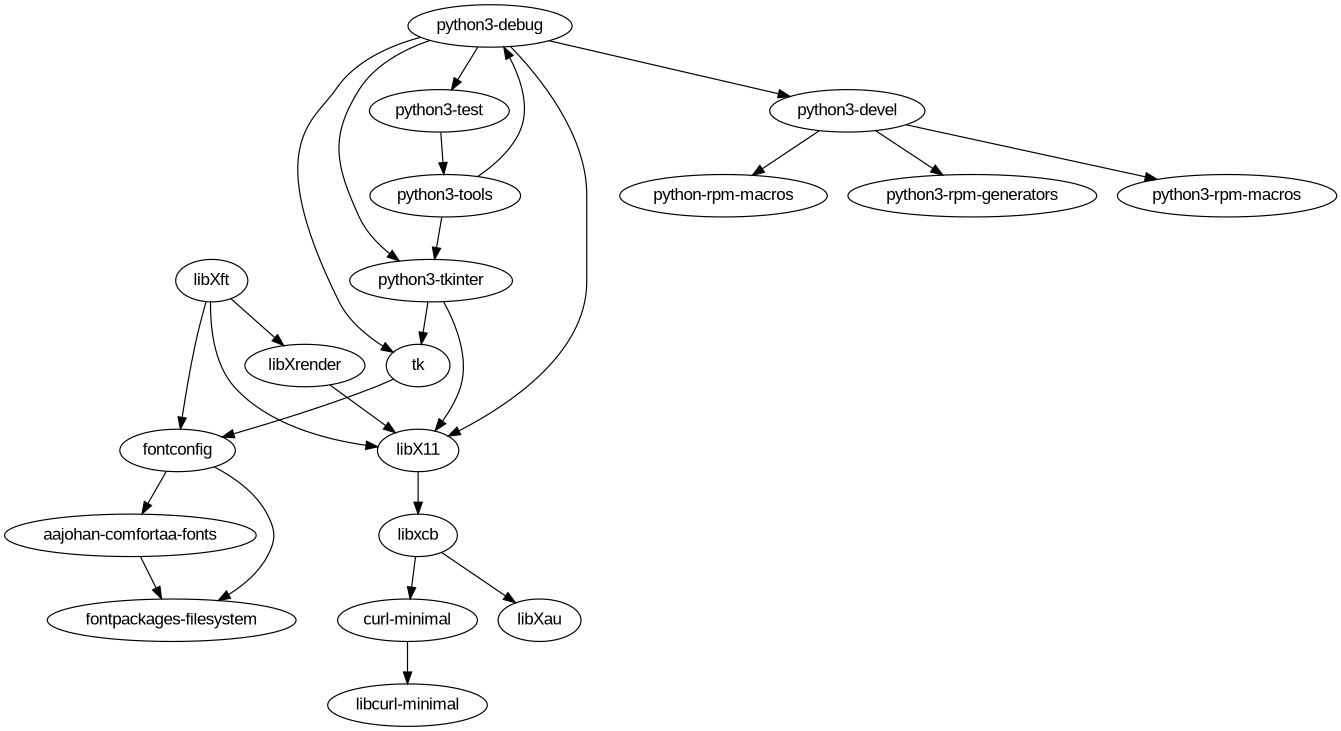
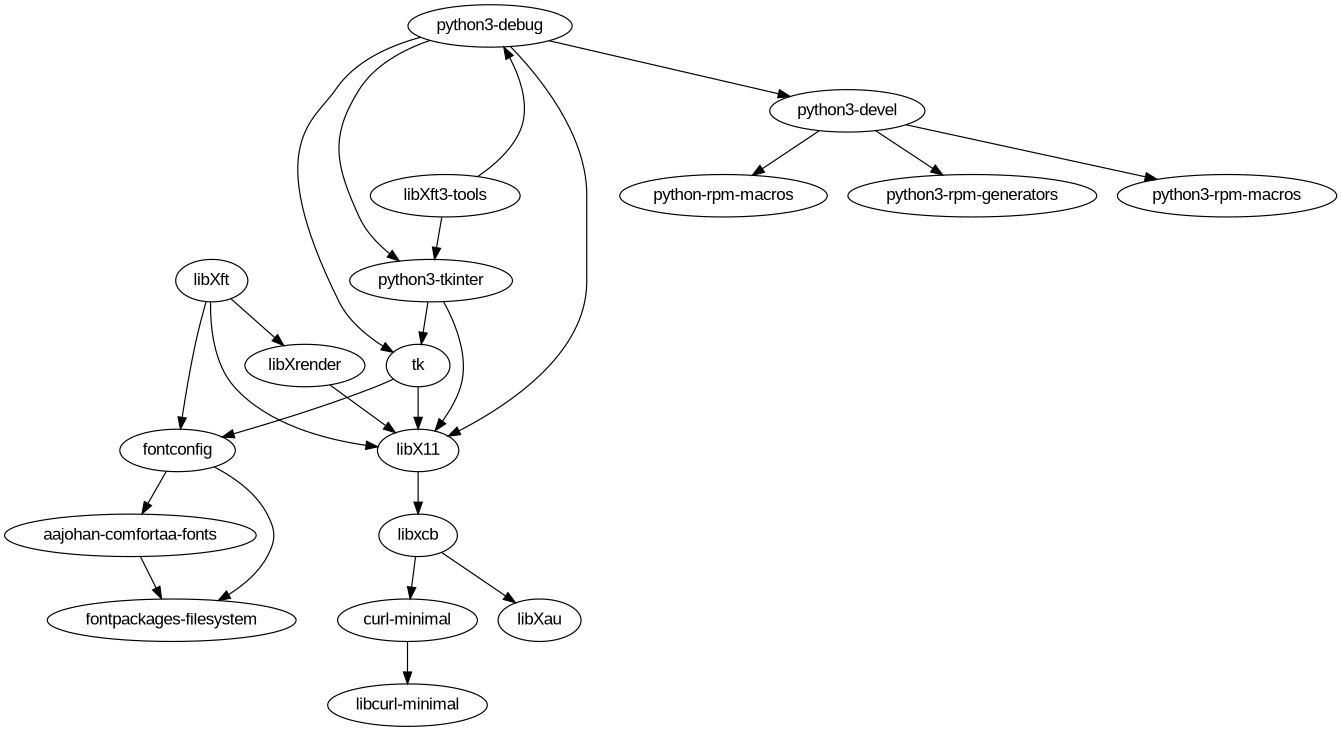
(439, 111) -> none
(445, 196) -> (445, 196)
none -> (418, 402)
